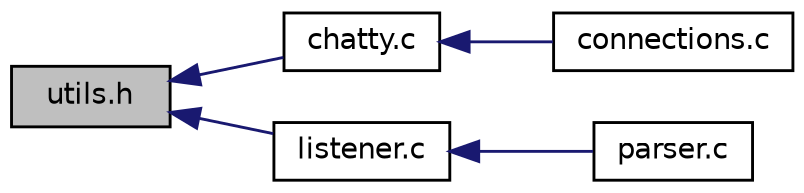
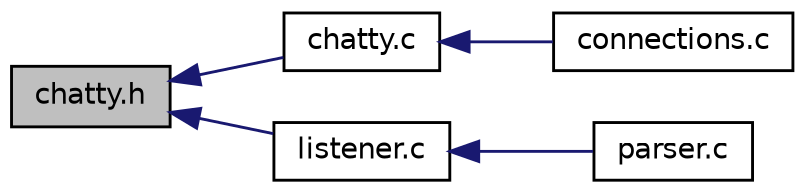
(91, 97) -> (91, 97)
